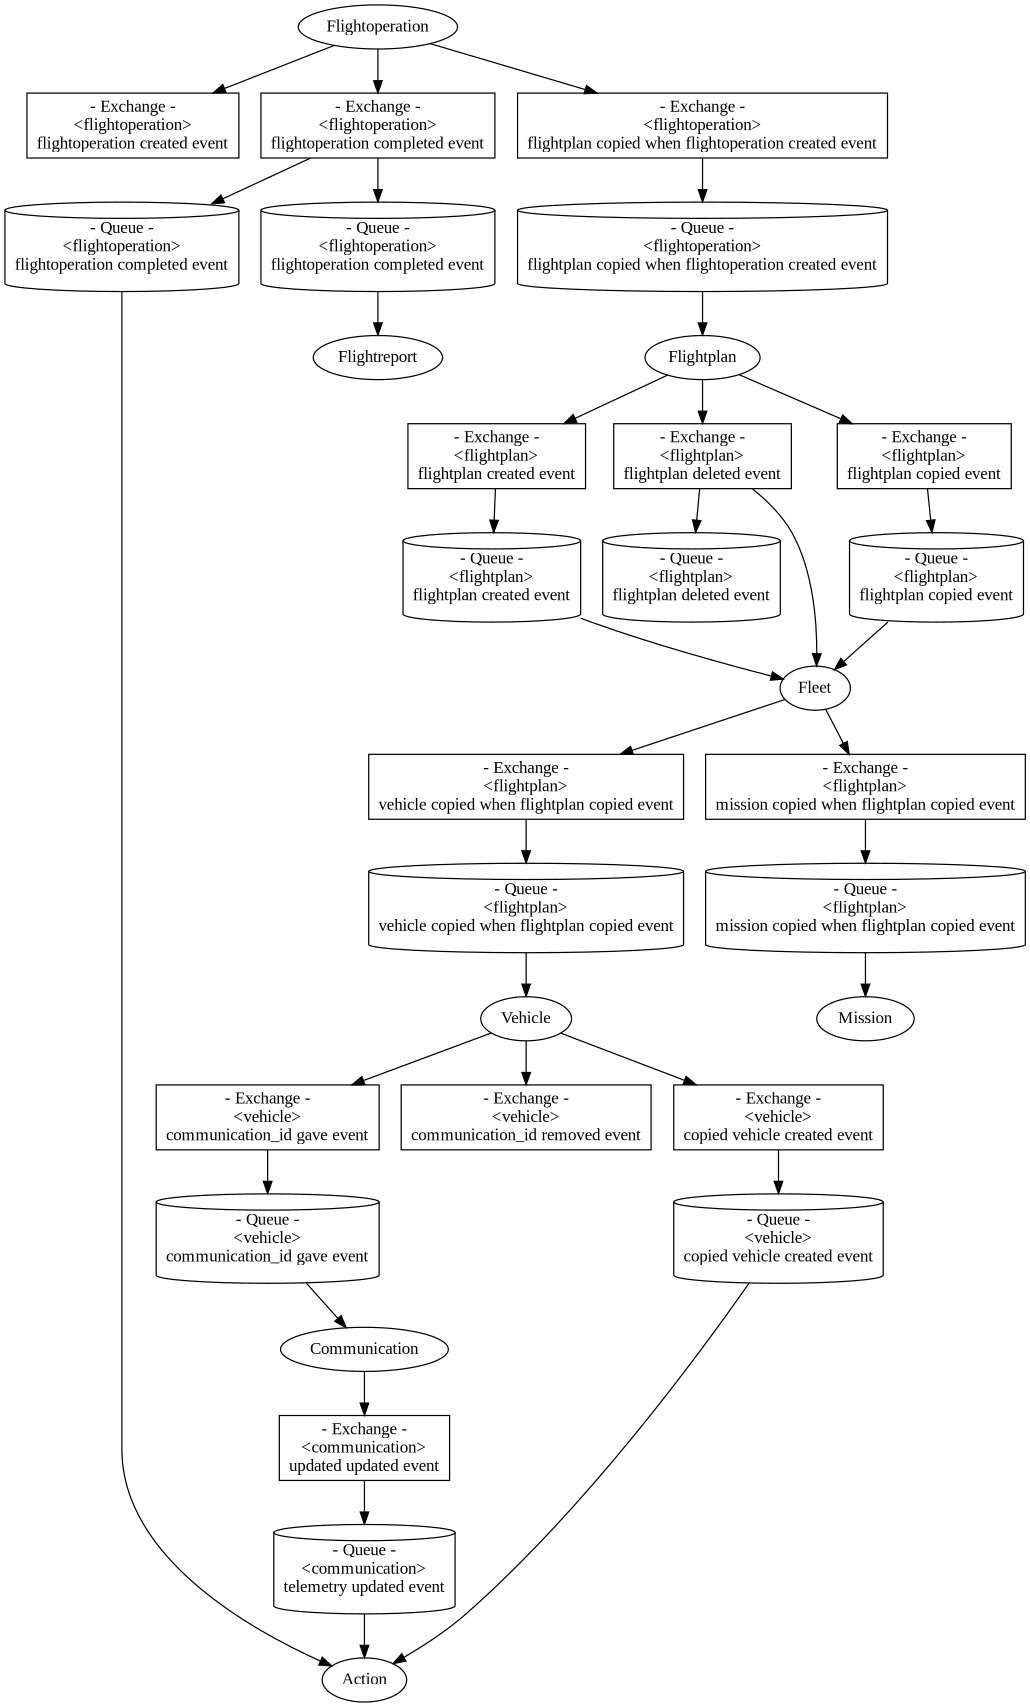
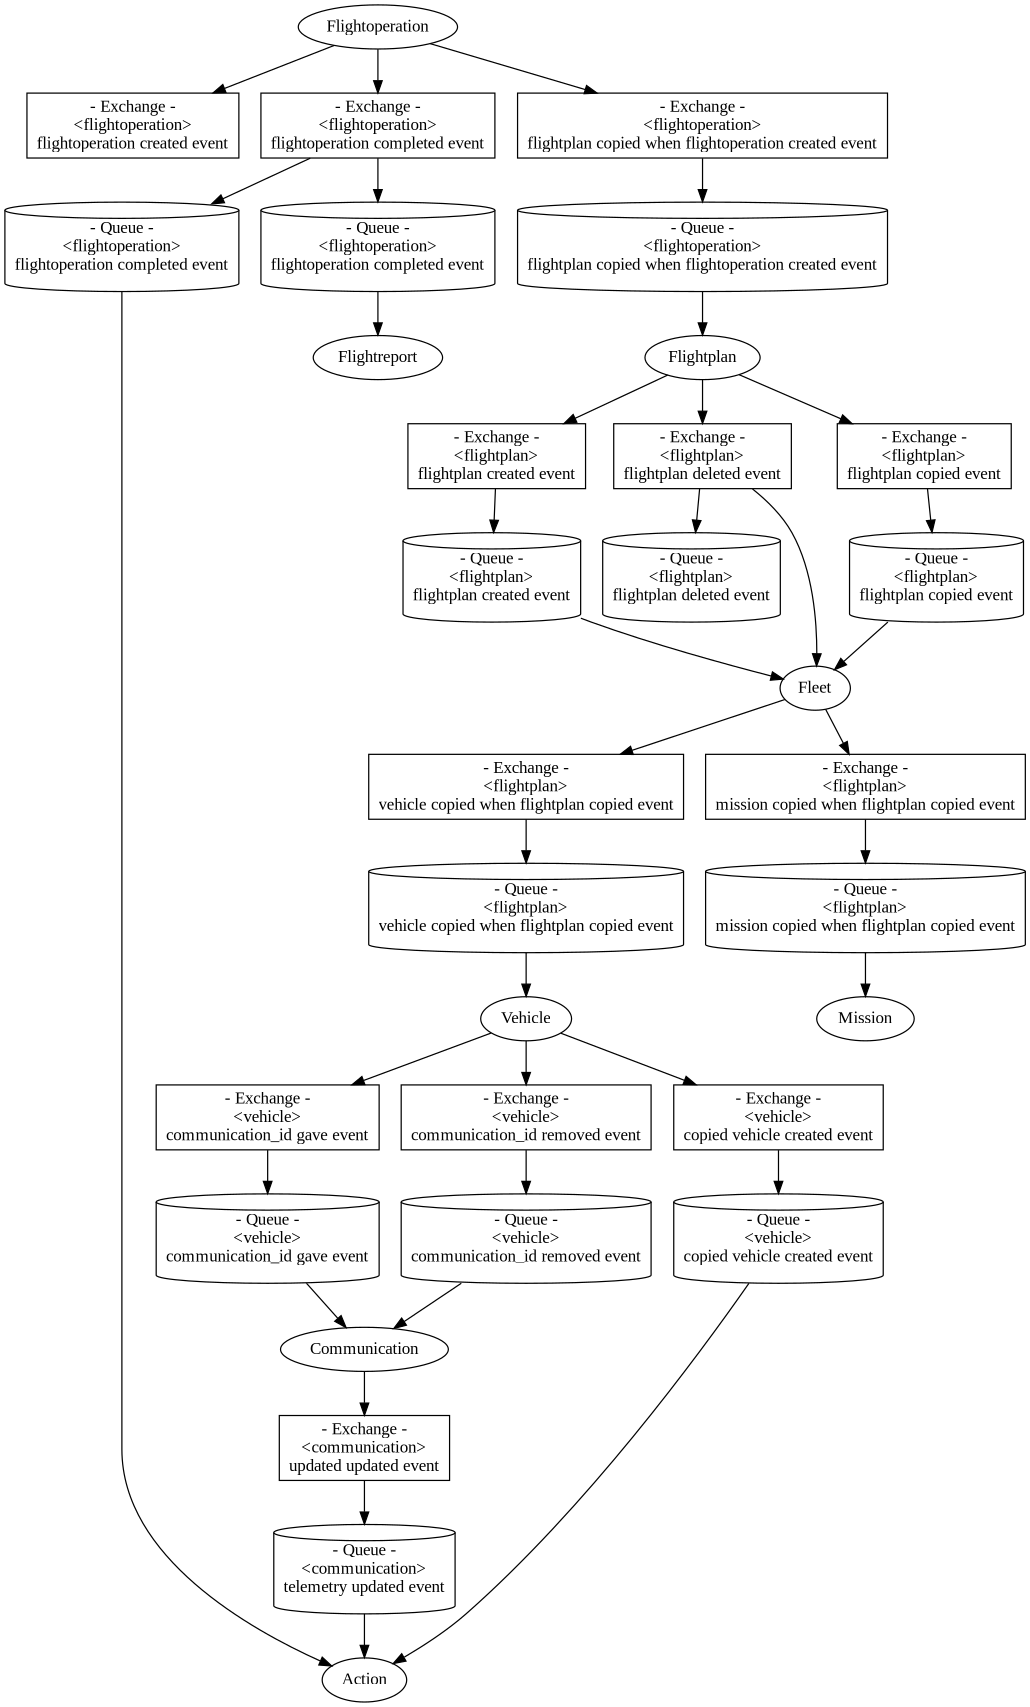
none -> (526, 1239)
